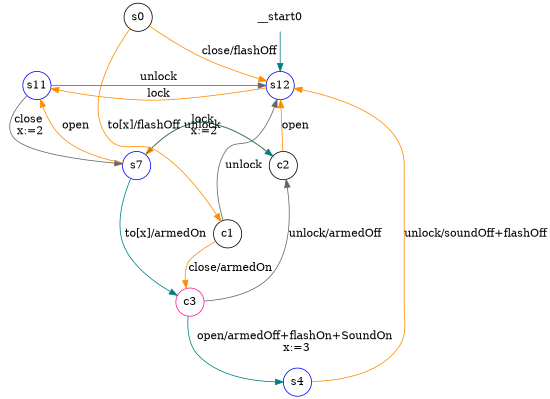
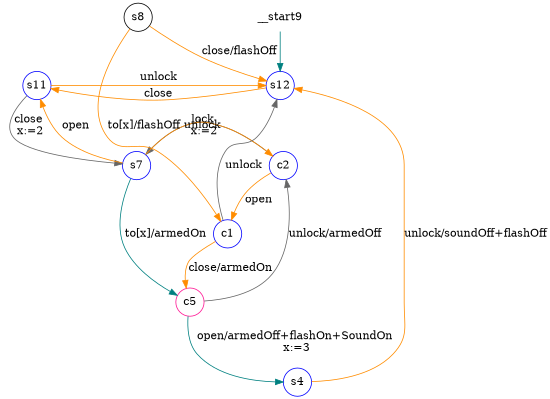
(138, 17) -> (138, 17)
(280, 17) -> (280, 17)
(154, 86) -> (154, 86)
(159, 94) -> (159, 94)
(205, 122) -> (205, 122)
(212, 124) -> (212, 124)
(282, 130) -> (249, 189)
(283, 166) -> (283, 166)
(228, 234) -> (228, 234)
(190, 302) -> (190, 302)
